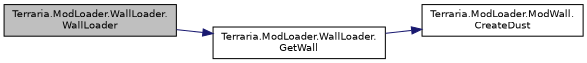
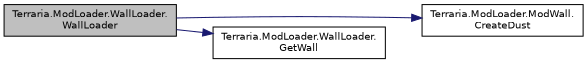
(399, 32) -> (294, 17)
